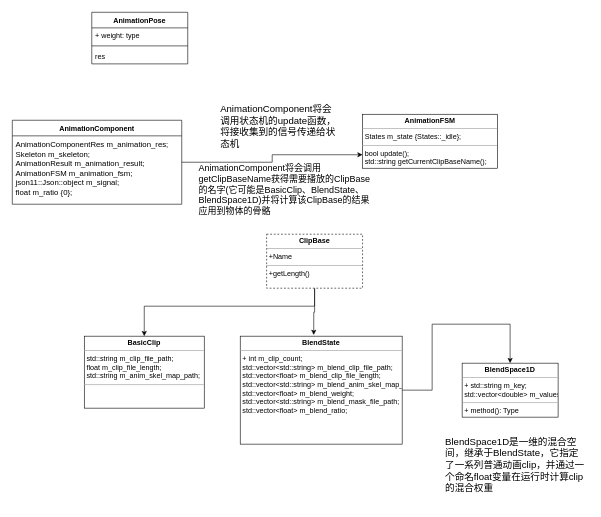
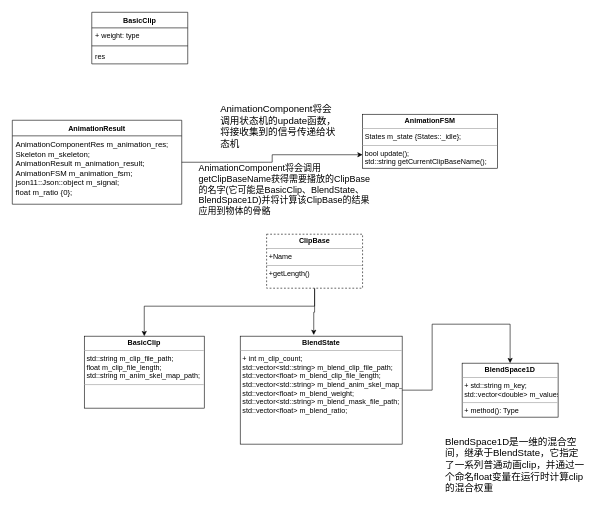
(140, 20) -> (140, 20)
(97, 128) -> (97, 128)
